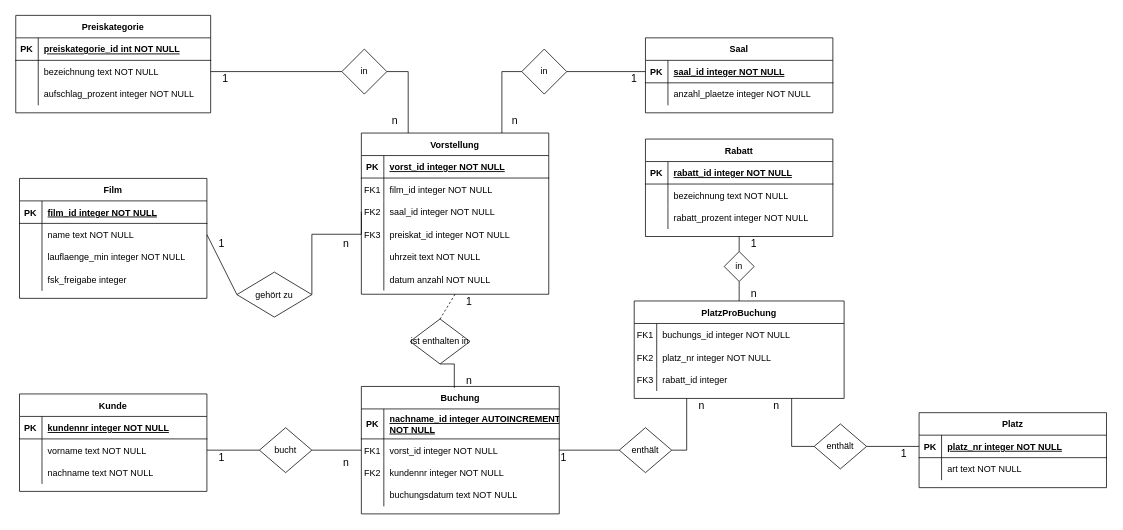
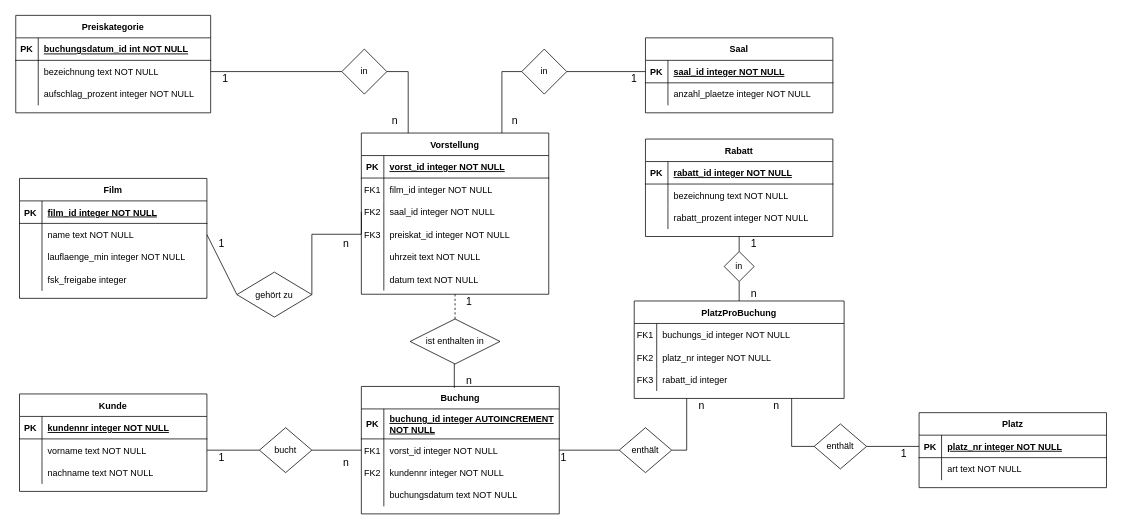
(111, 50) -> (111, 50)
(437, 280) -> (434, 280)
(440, 342) -> (455, 342)
(468, 419) -> (465, 419)
